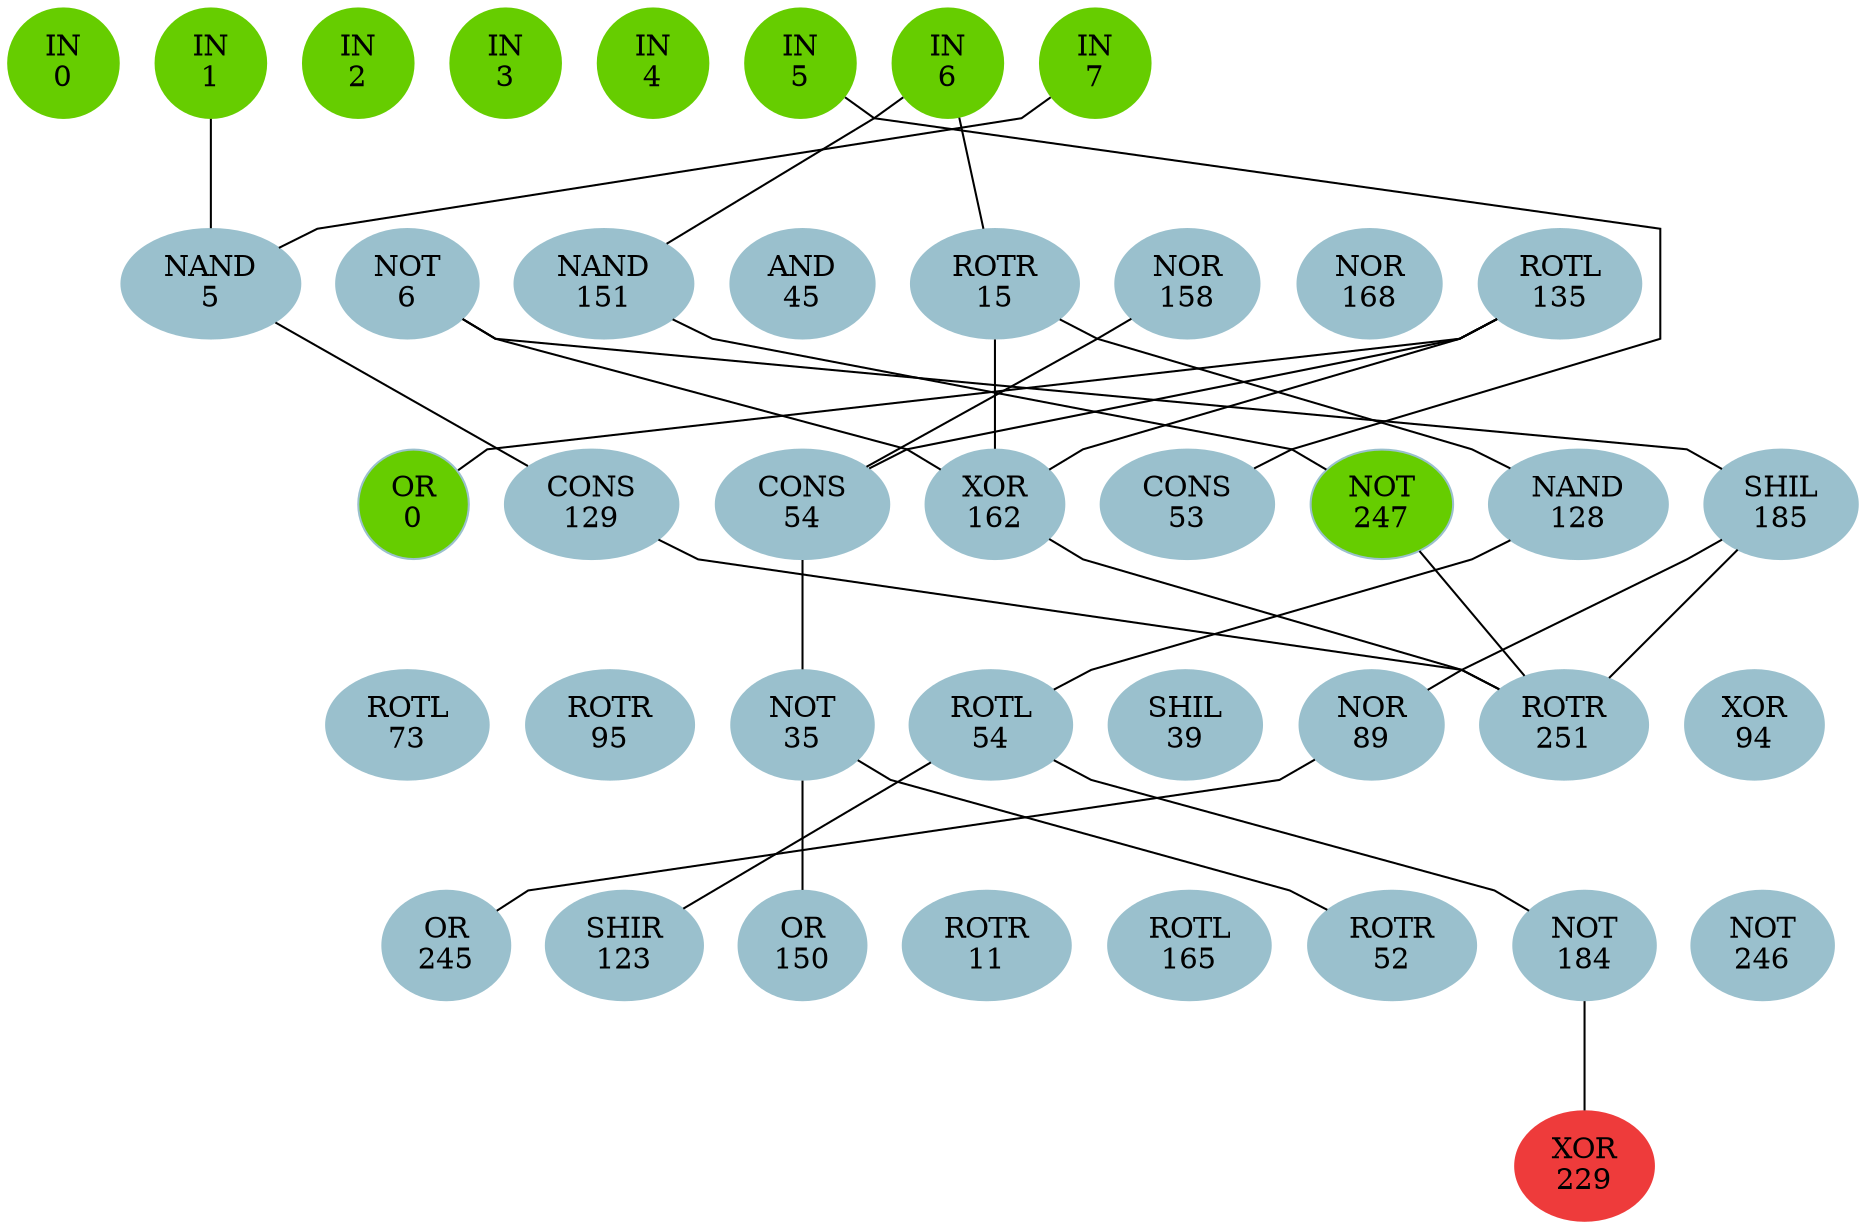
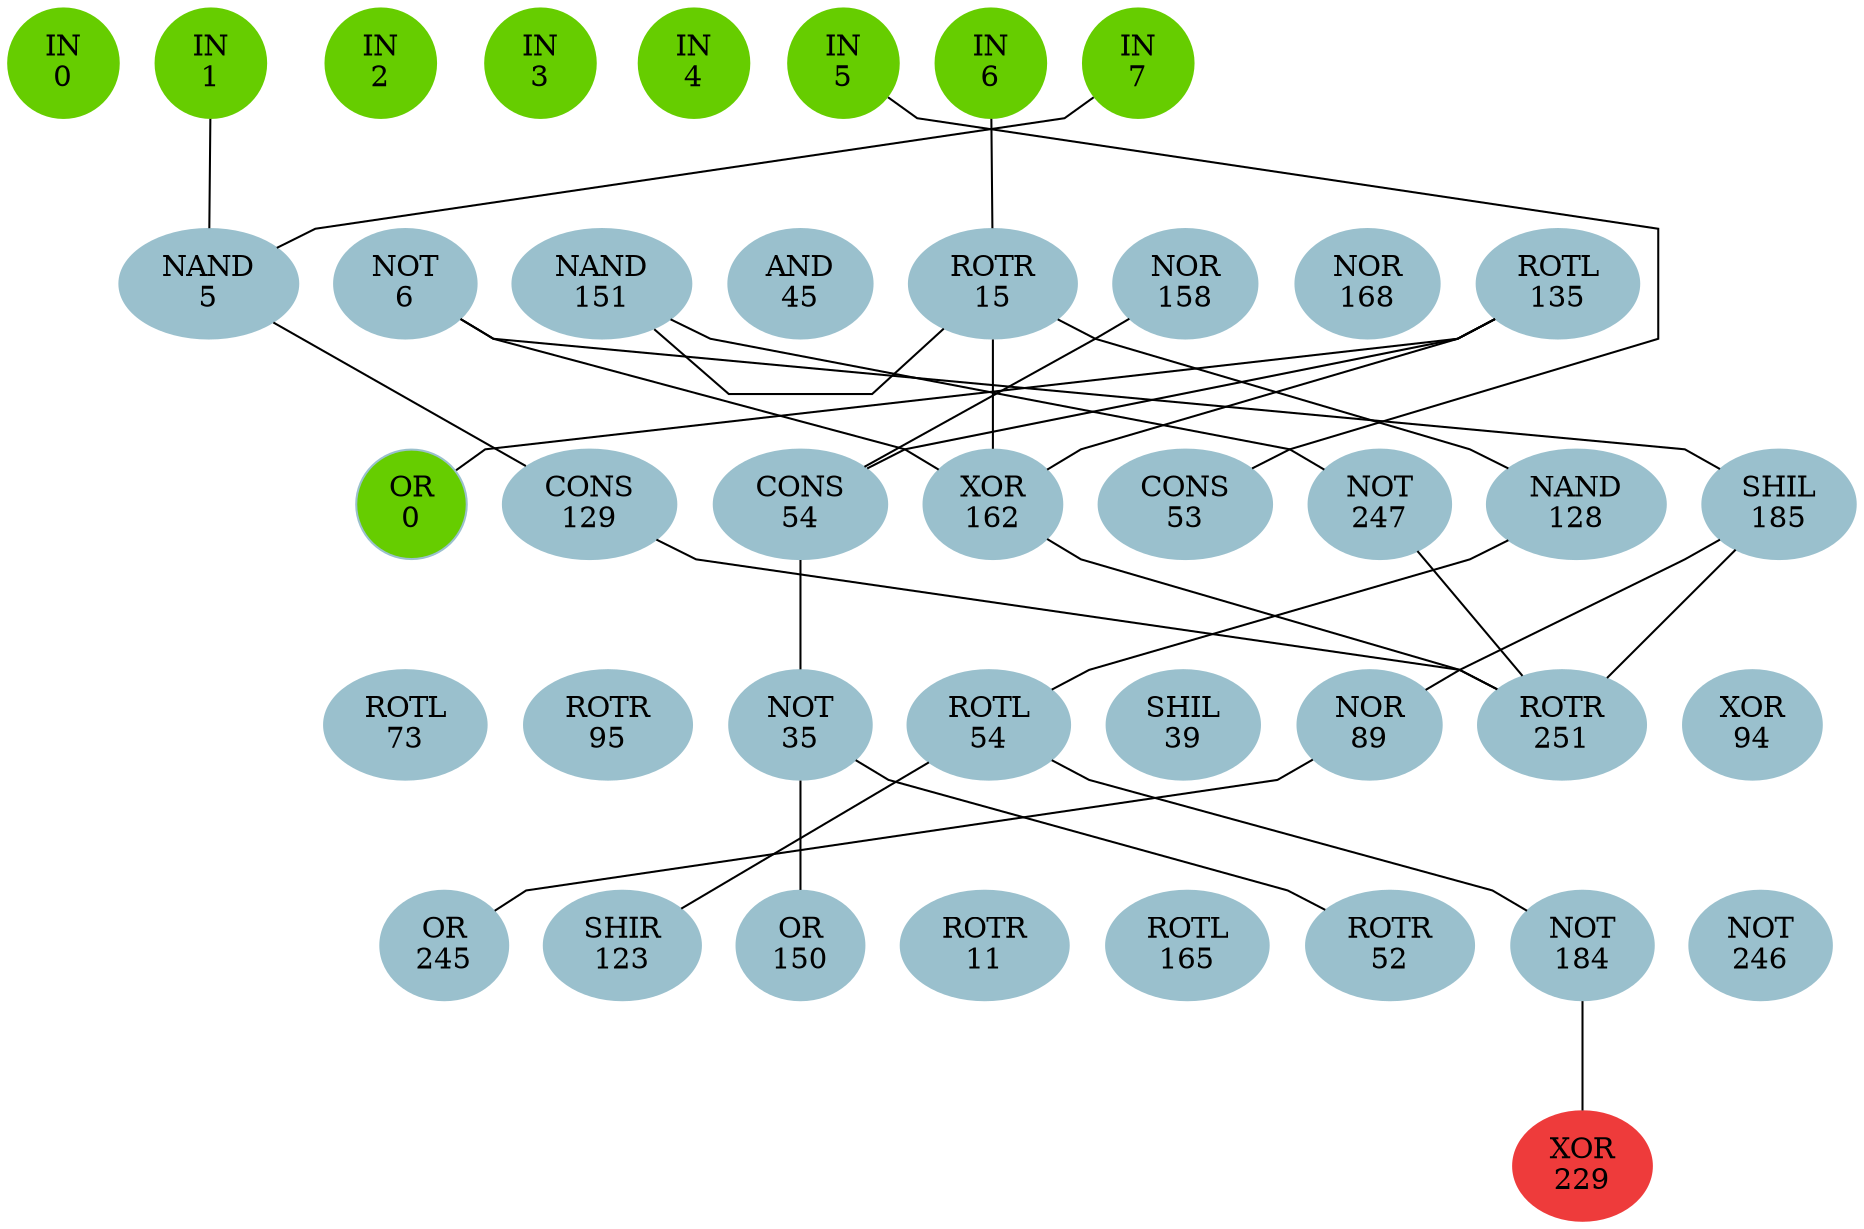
(786, 172) -> (800, 394)
(1382, 504) -> (1380, 504)
